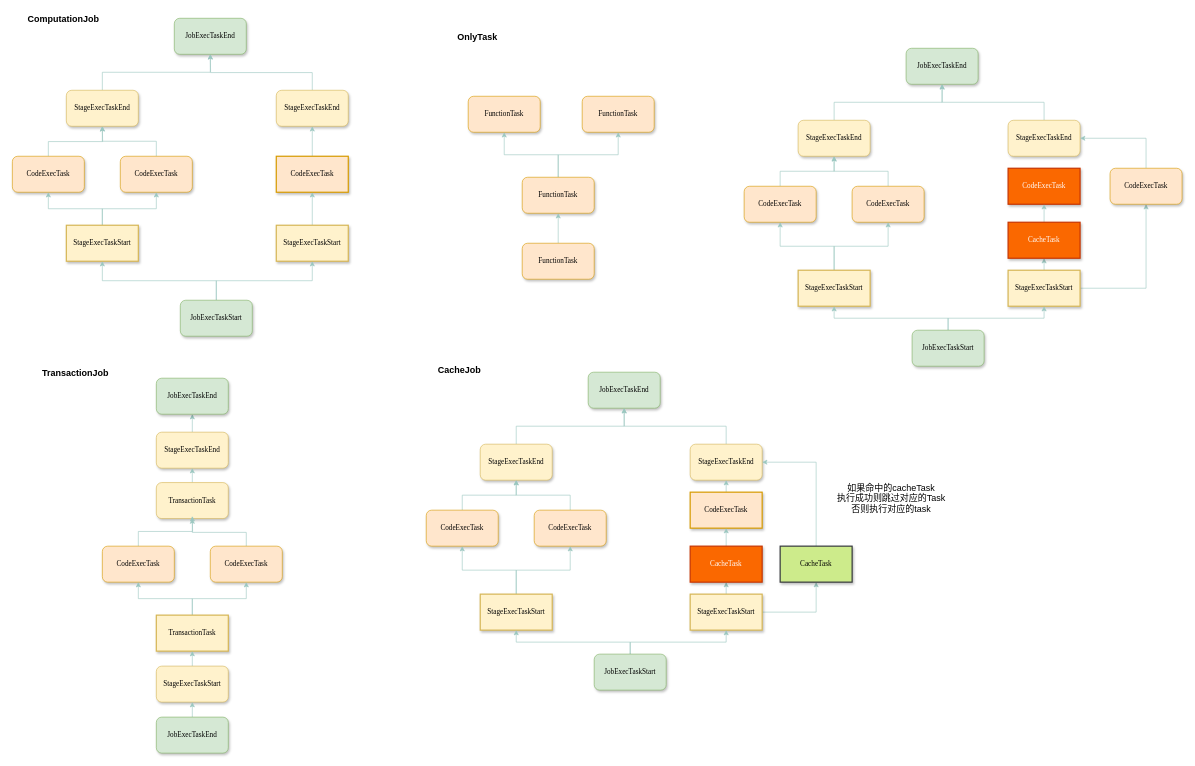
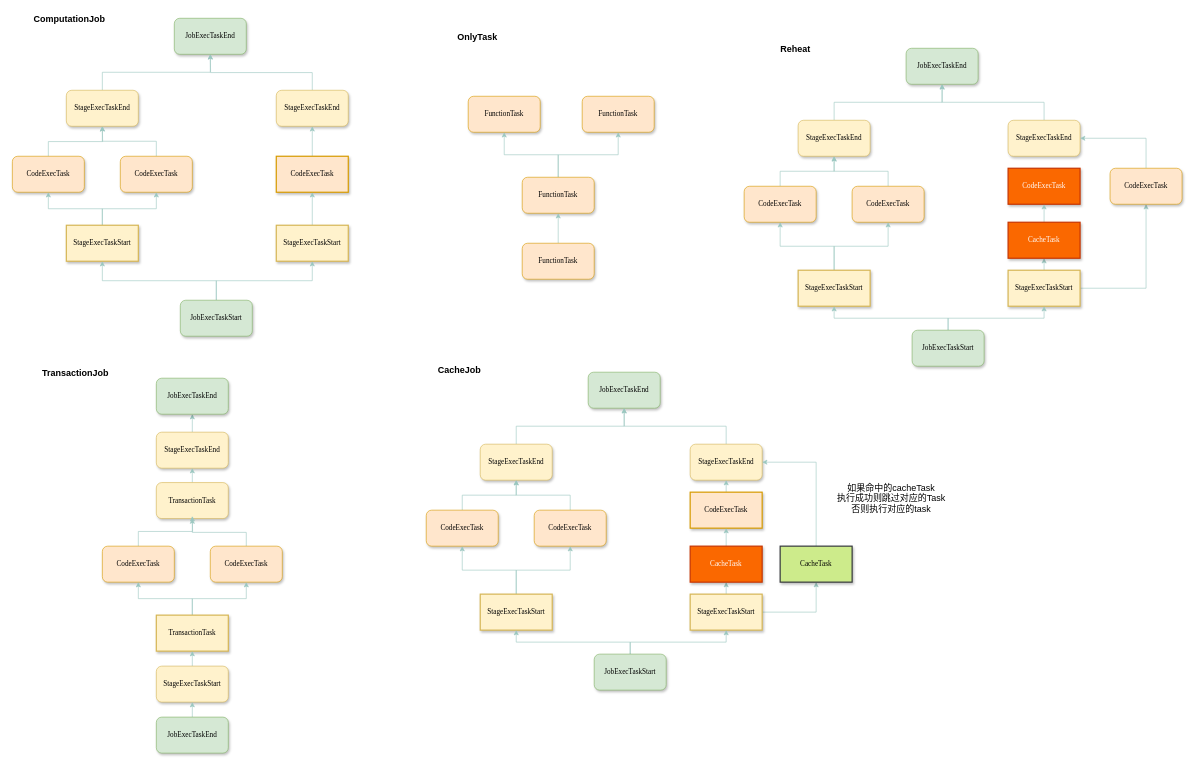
(63, 18) -> (69, 18)
none -> (795, 48)
